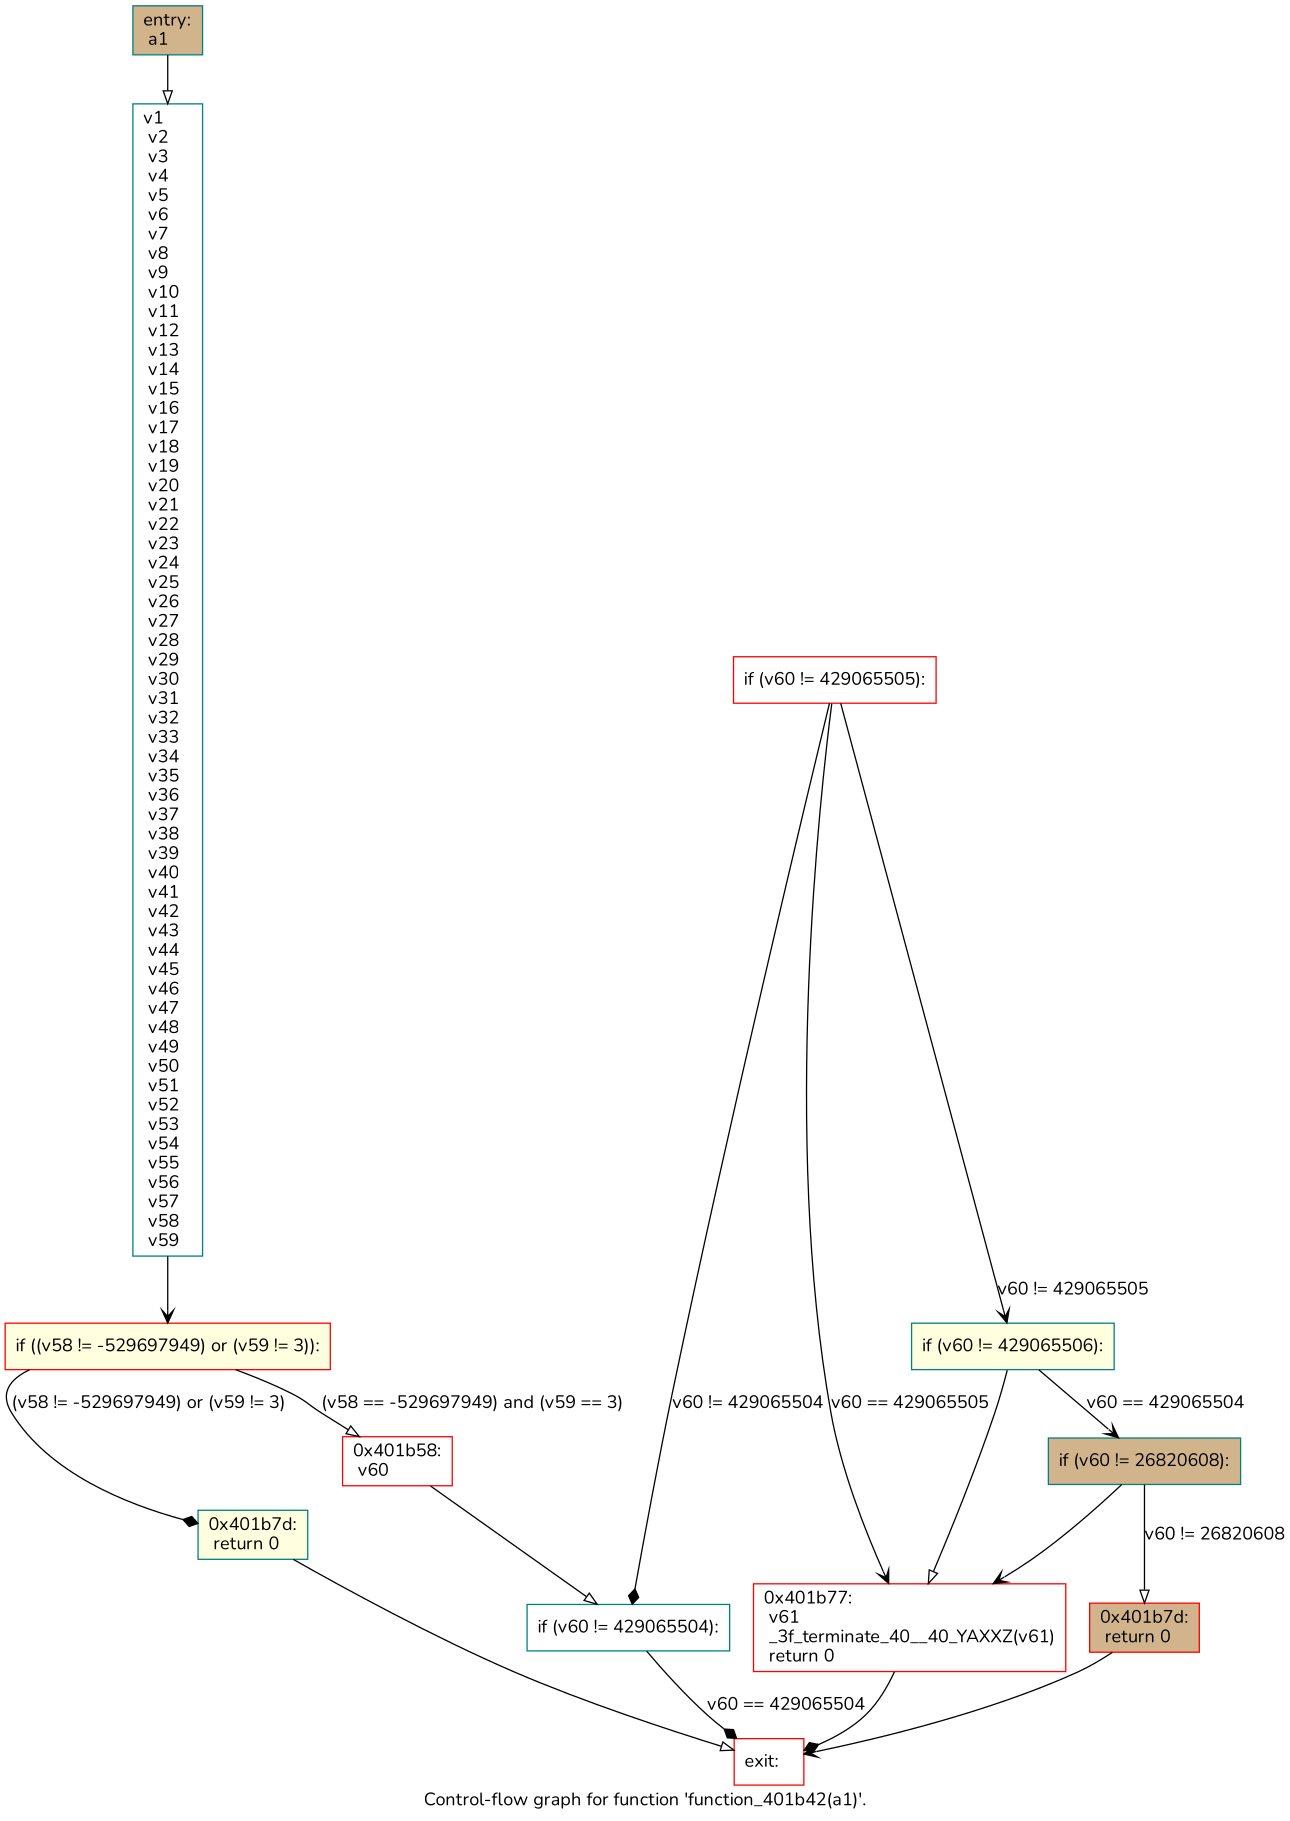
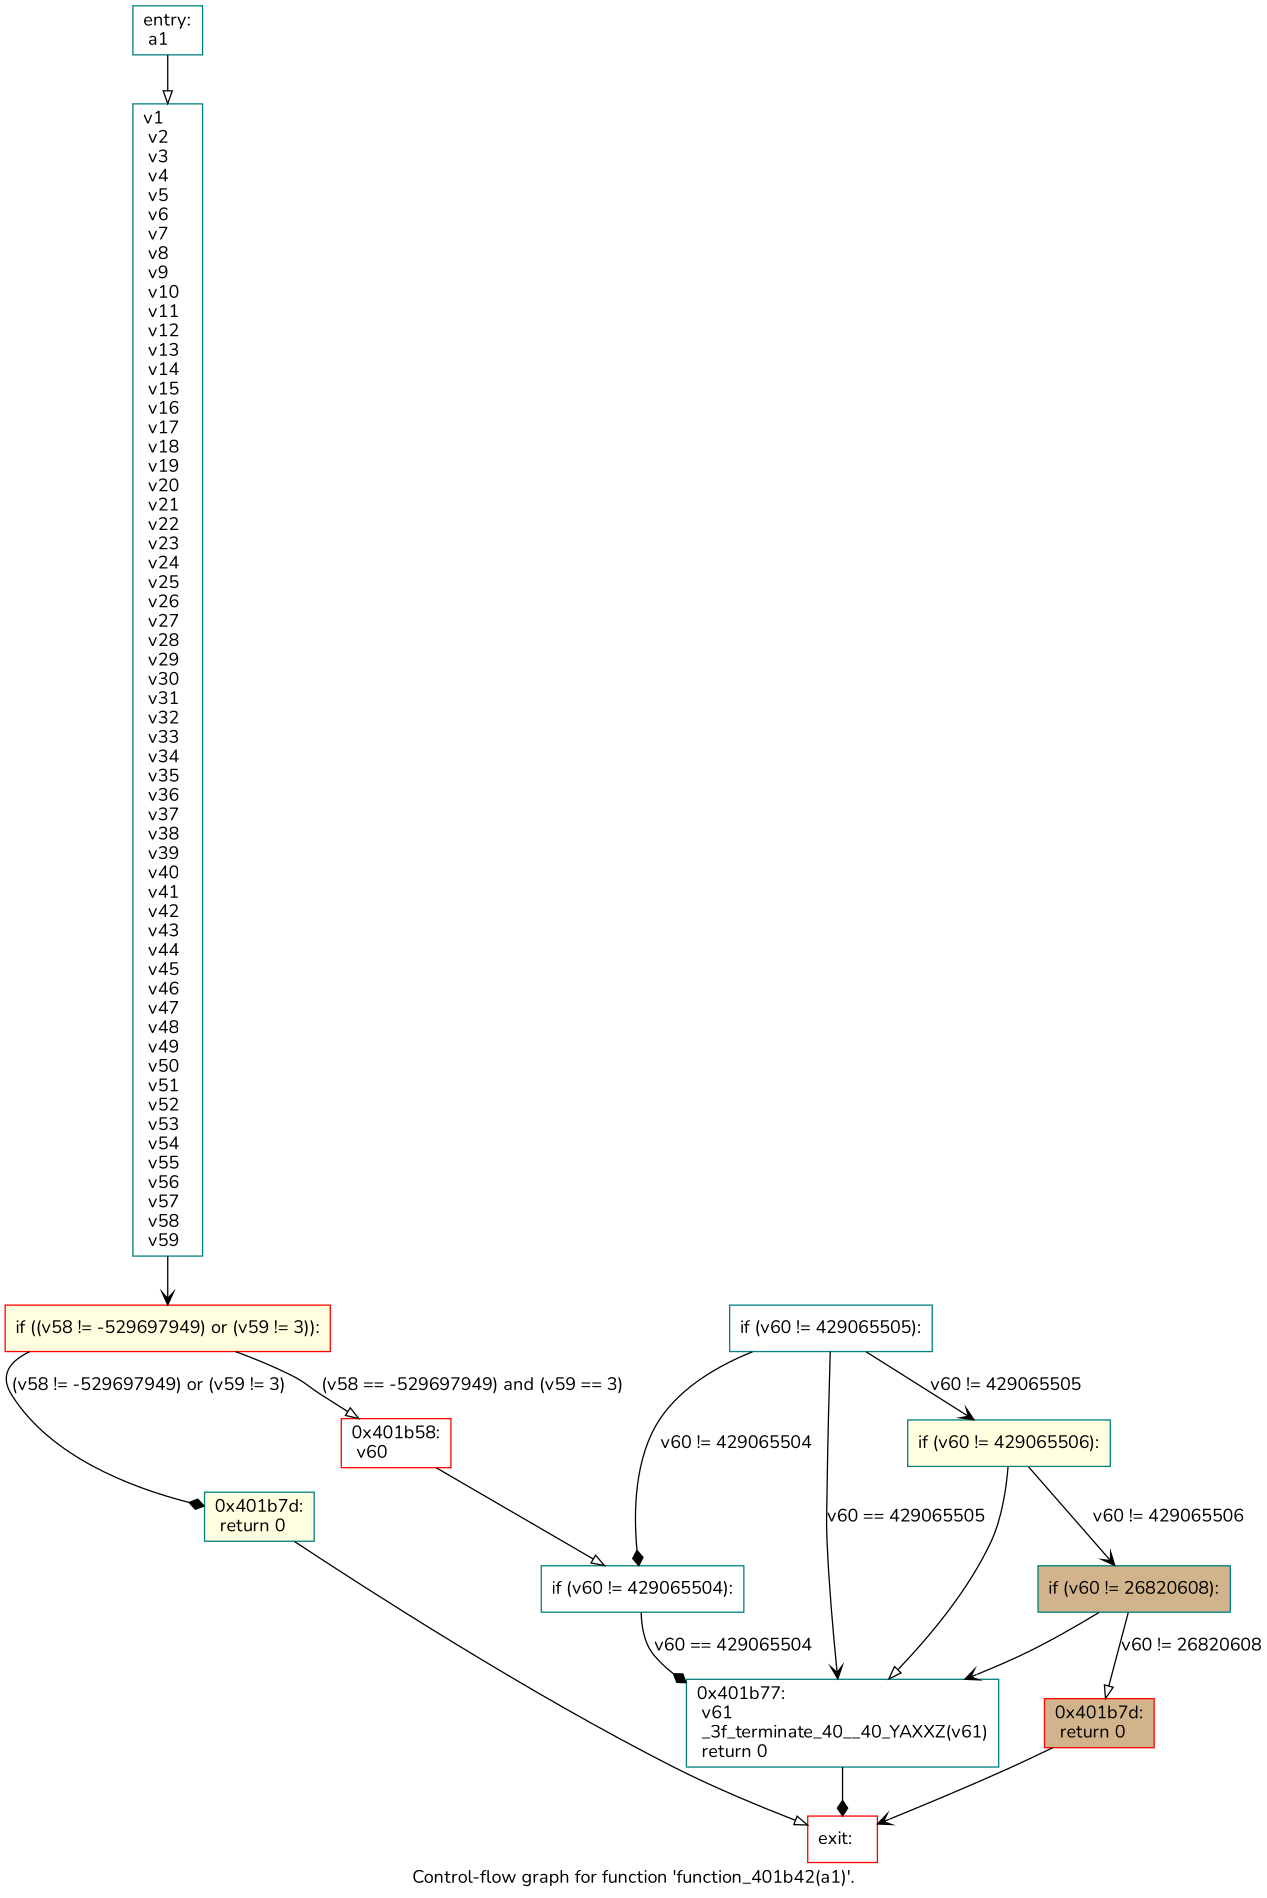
(168, 30) -> (168, 30)
(835, 680) -> (831, 1328)
(1166, 1403) -> (1169, 1517)
(910, 1628) -> (843, 1723)
(683, 1692) -> (649, 1647)
